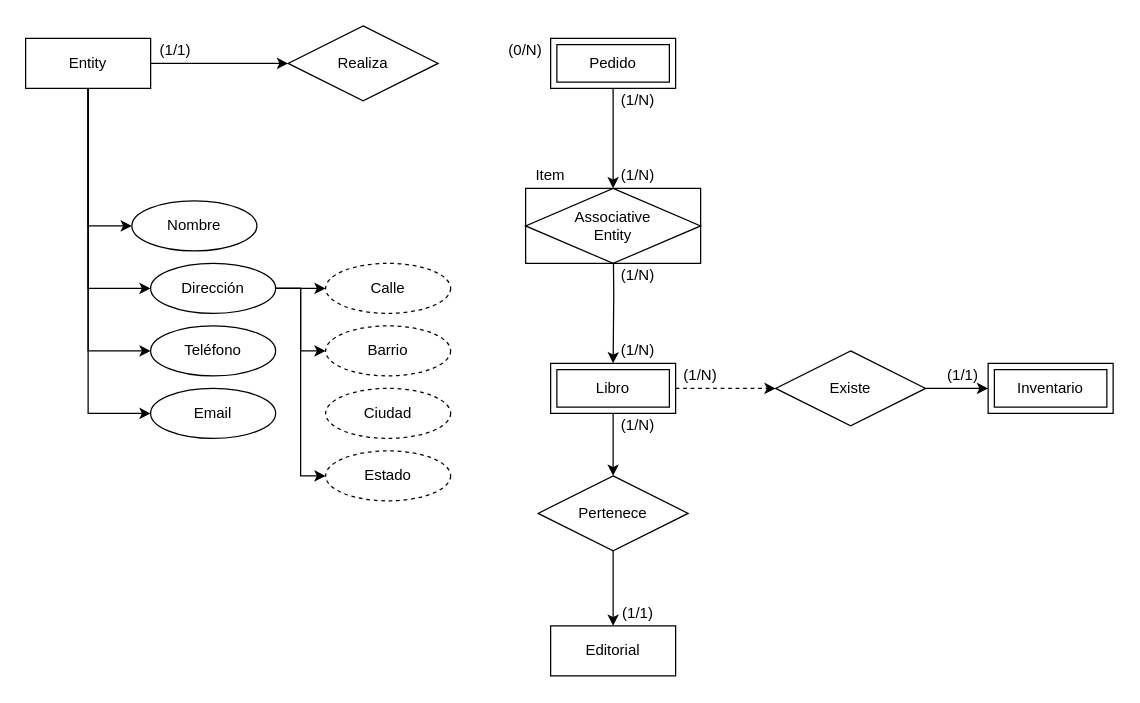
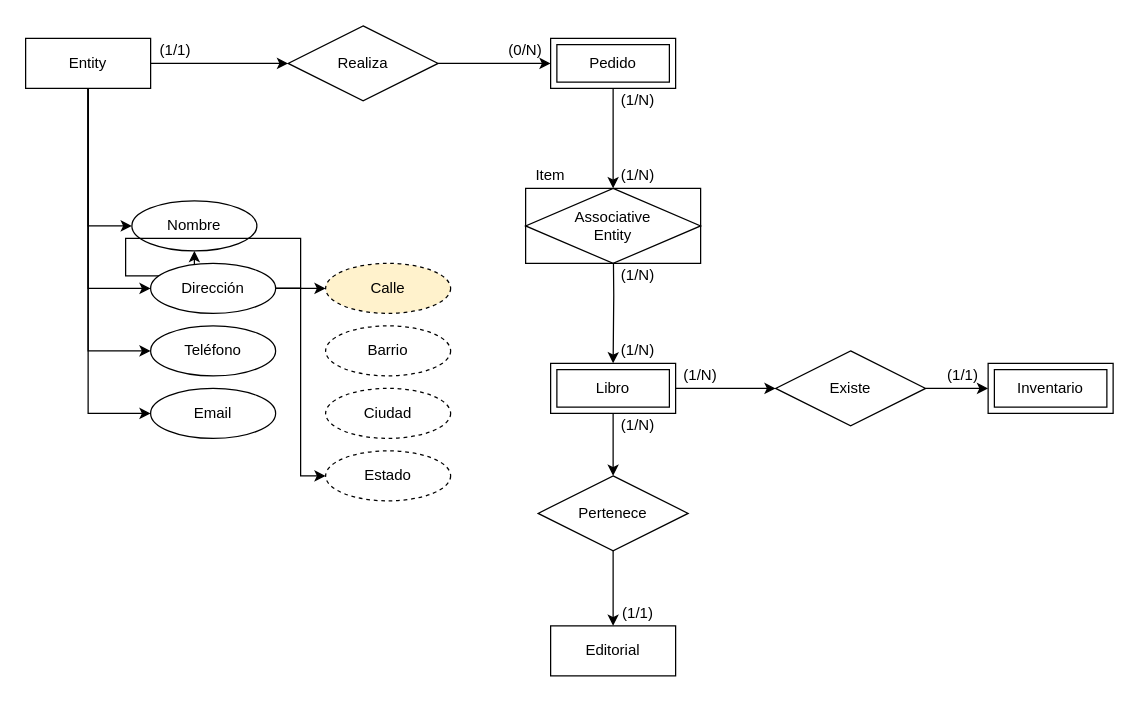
none -> (490, 63)
(388, 288) -> (388, 288)
(310, 351) -> (203, 238)
(722, 388) -> (722, 388)
